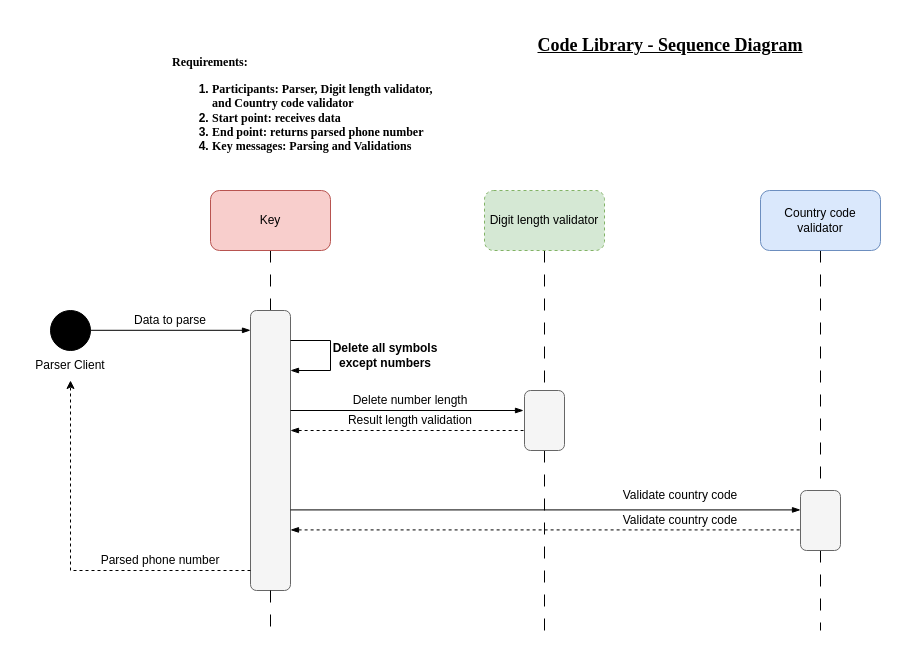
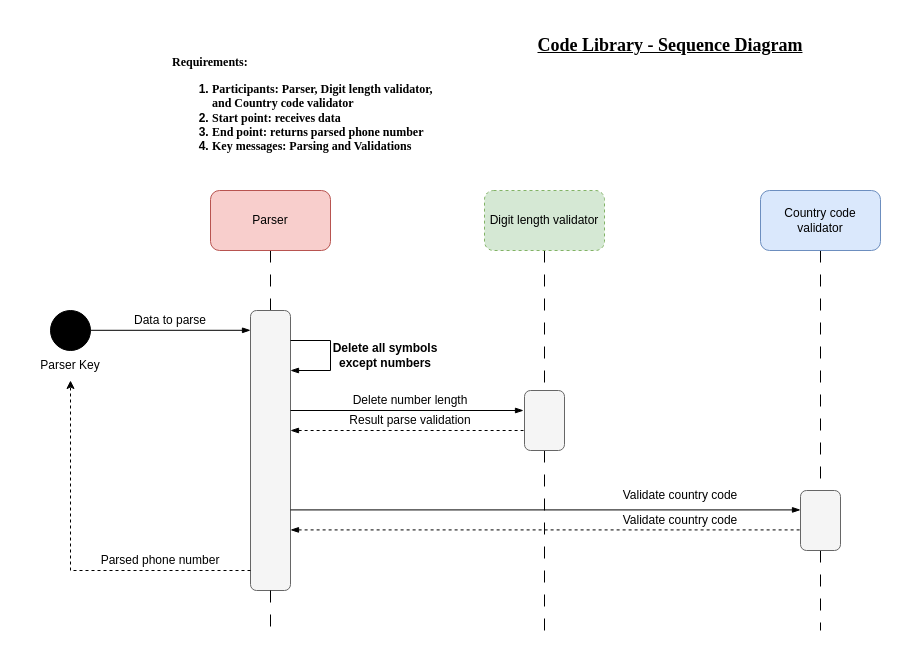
(271, 221) -> (271, 221)
(71, 366) -> (71, 366)
(411, 421) -> (411, 421)
